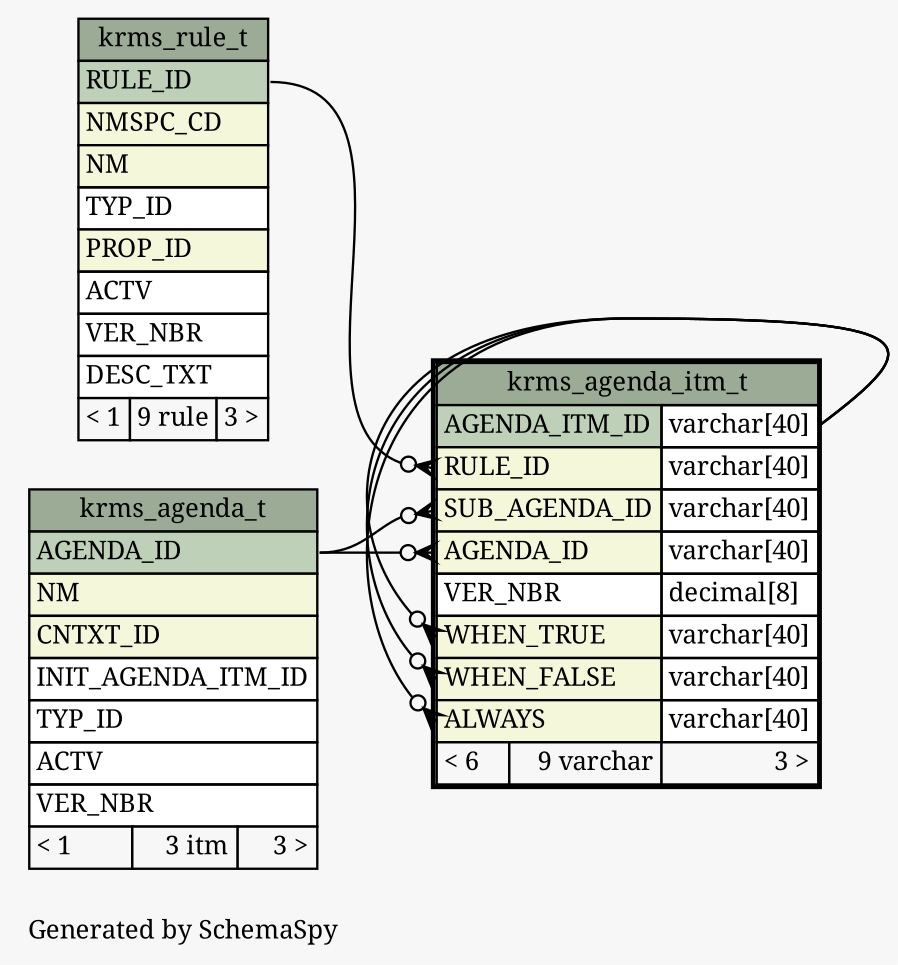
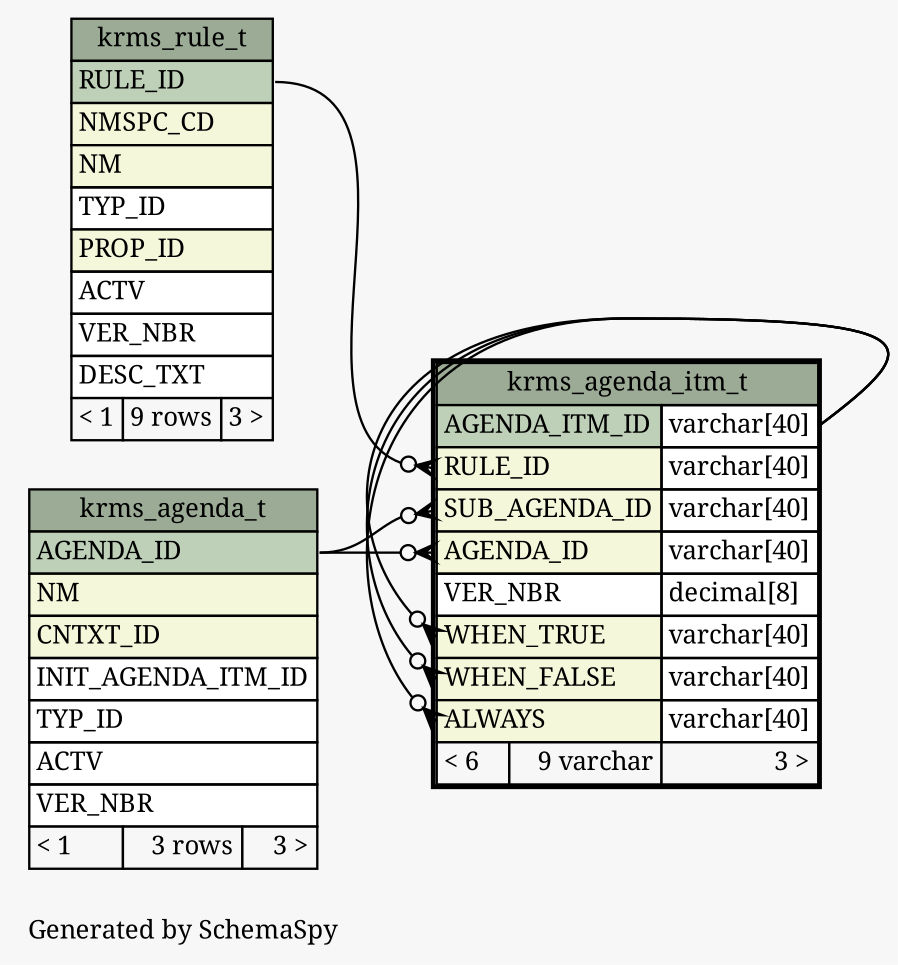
(173, 418) -> (172, 418)
(198, 847) -> (193, 847)
